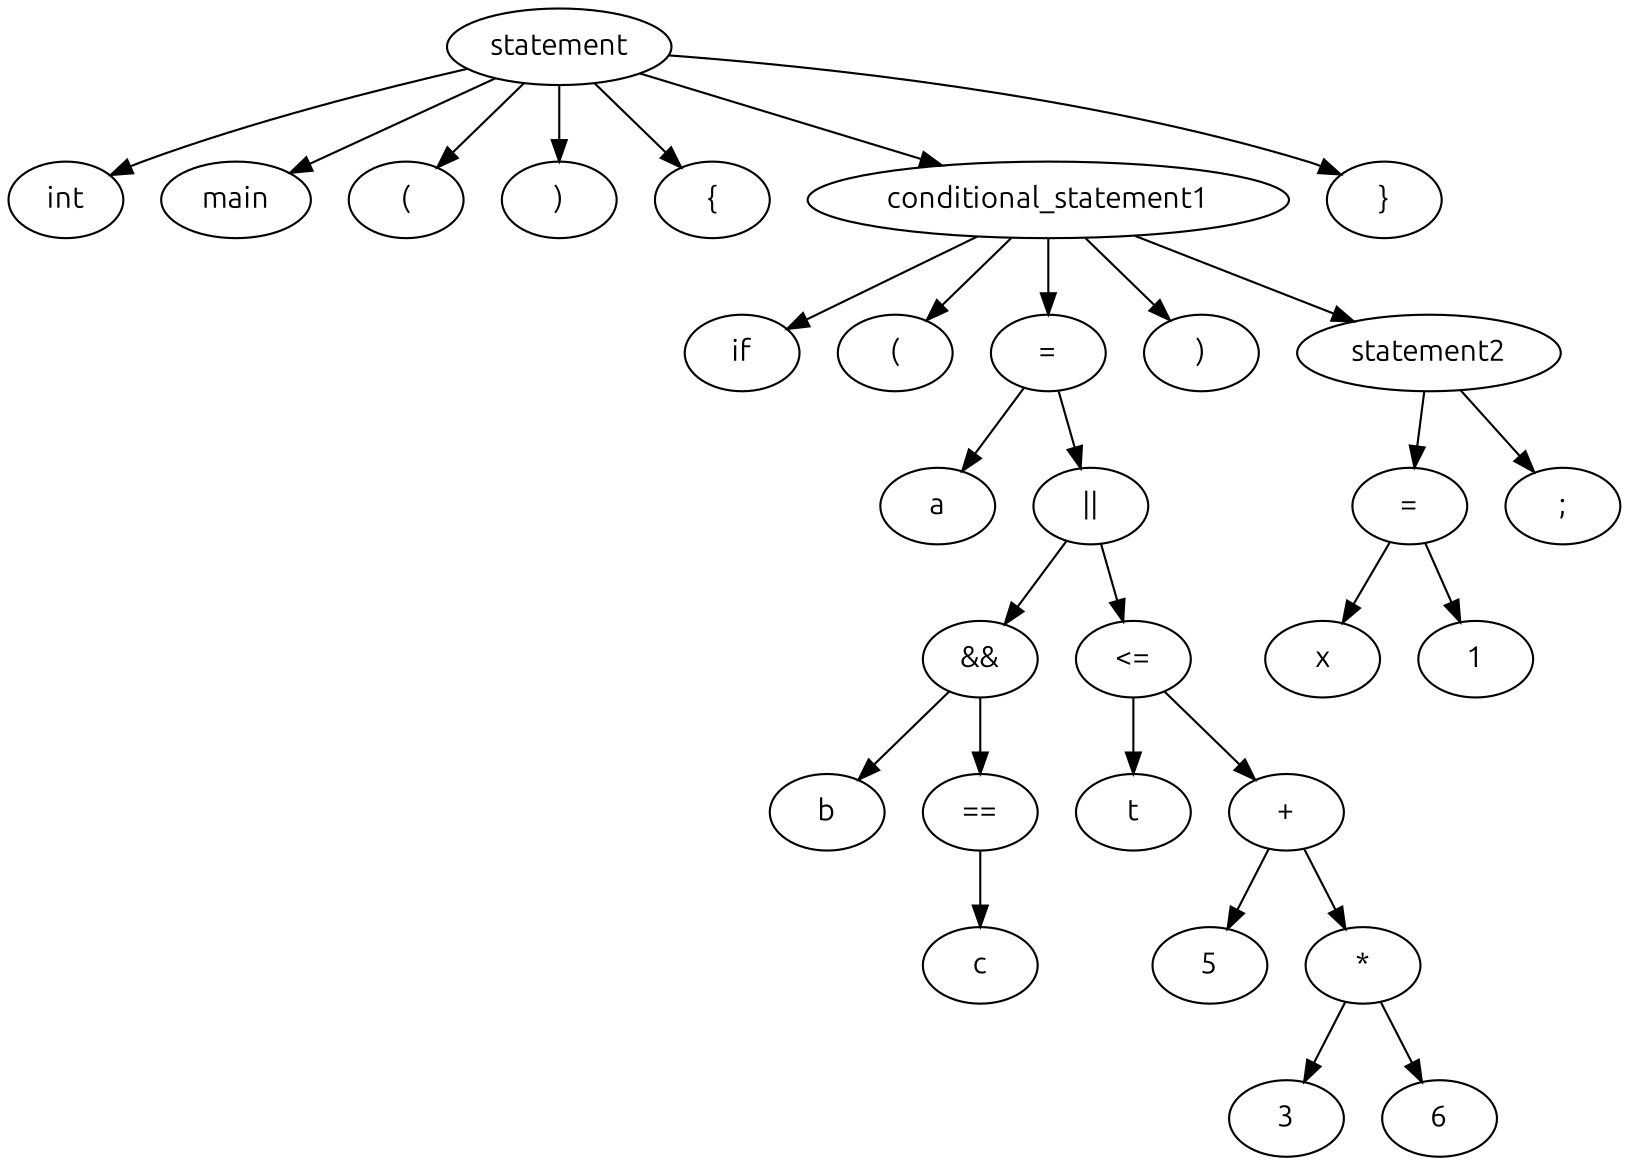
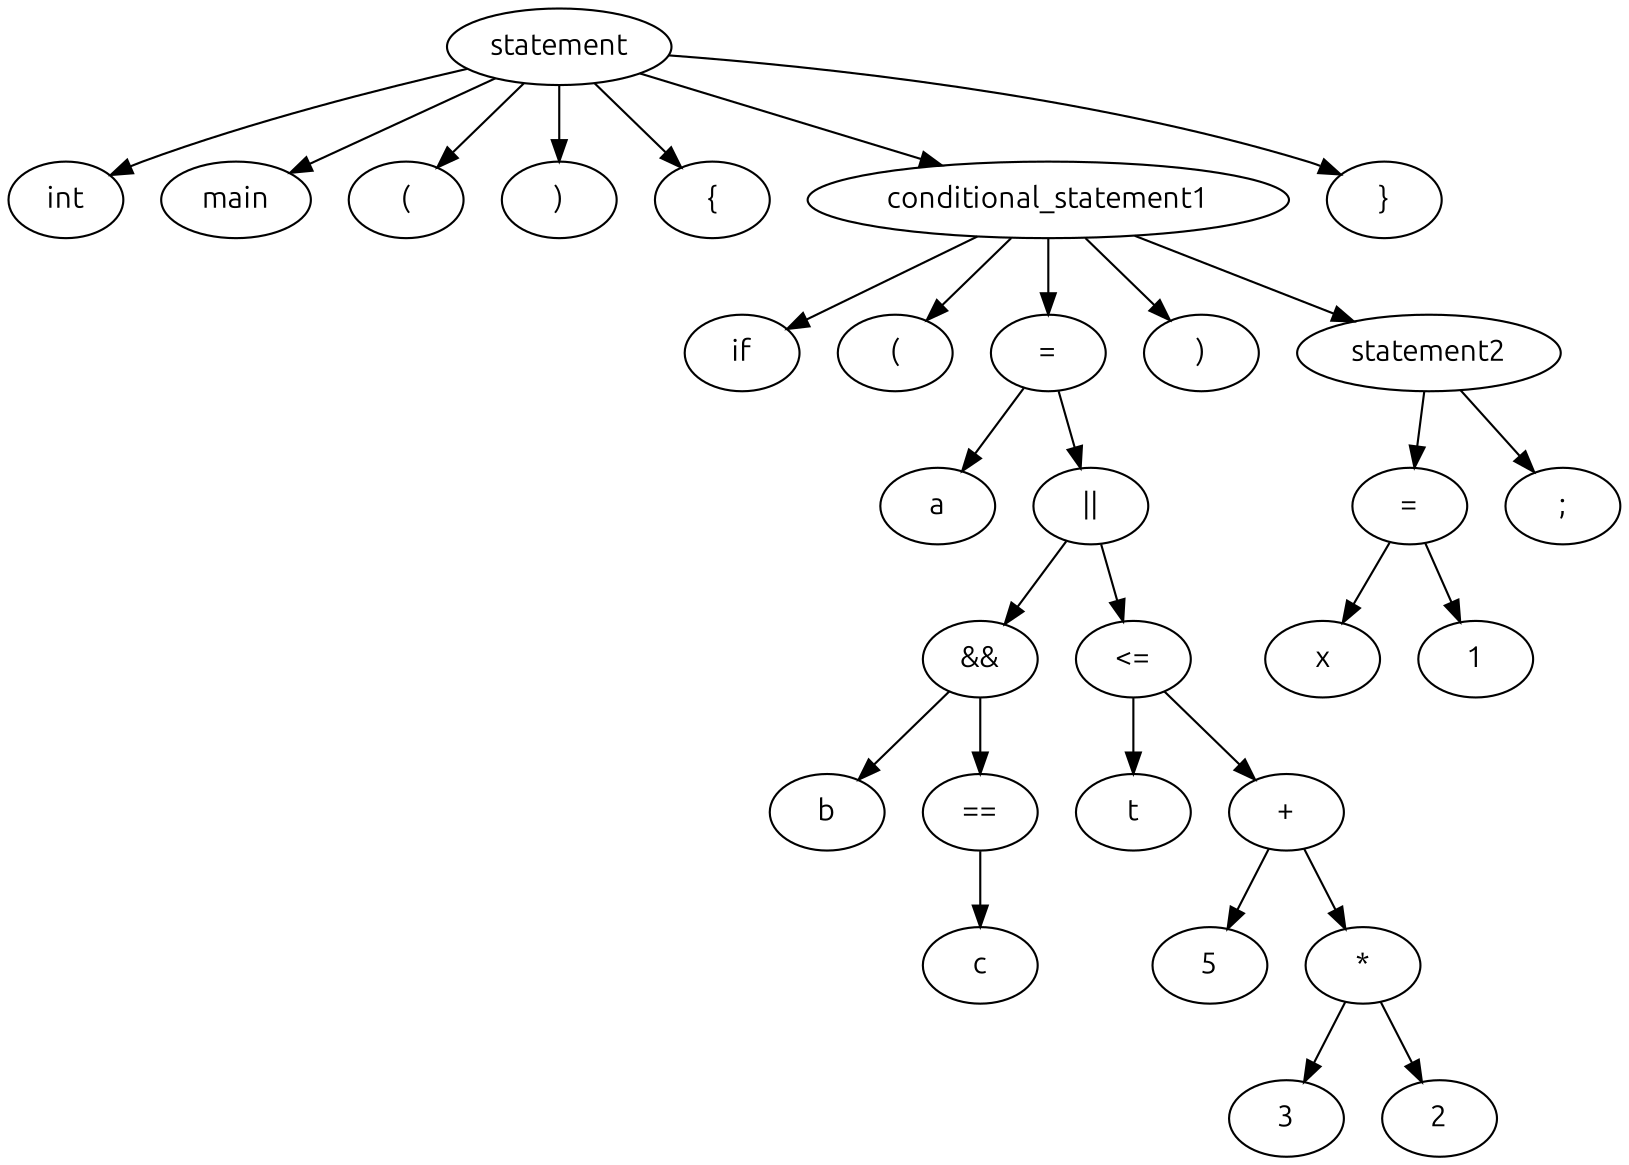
(1440, 1118) -> (1440, 1118)
